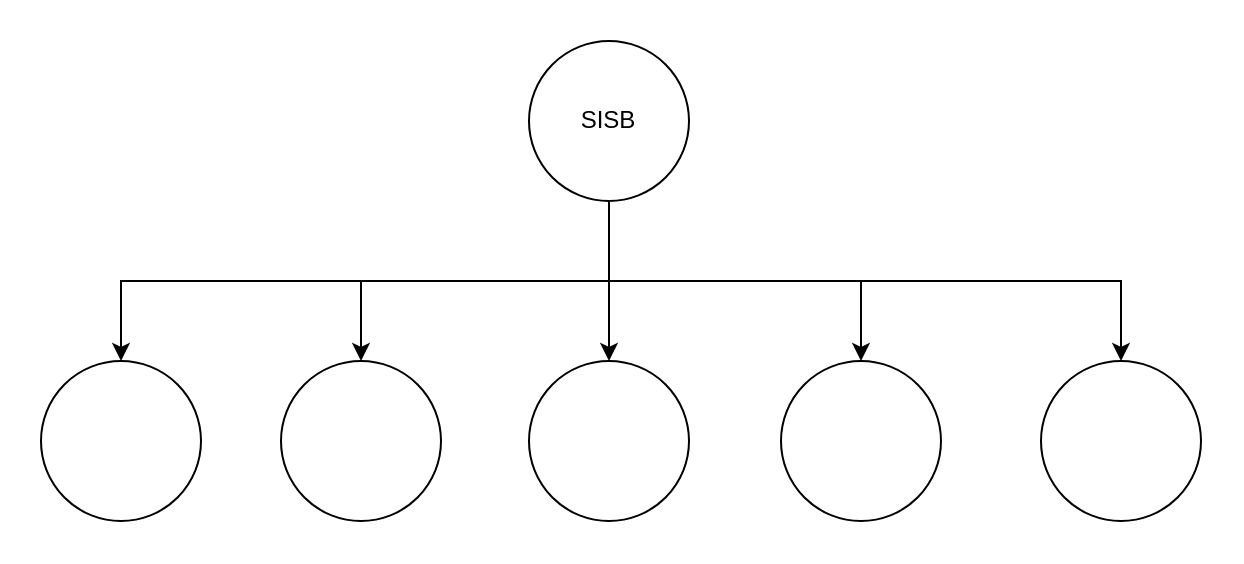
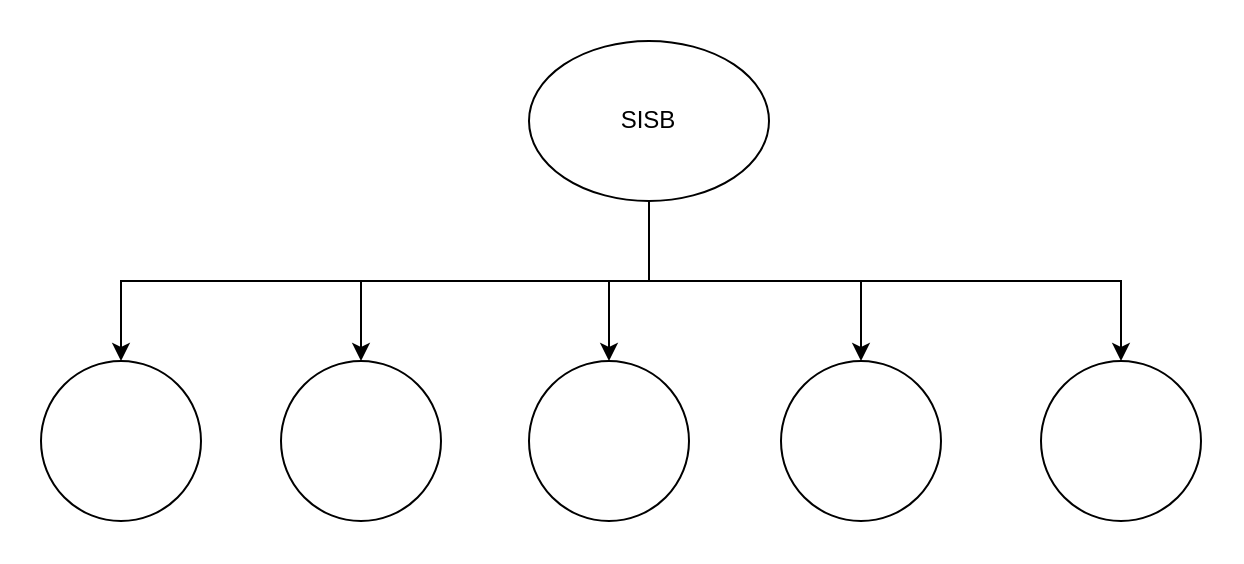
(609, 121) -> (649, 121)
